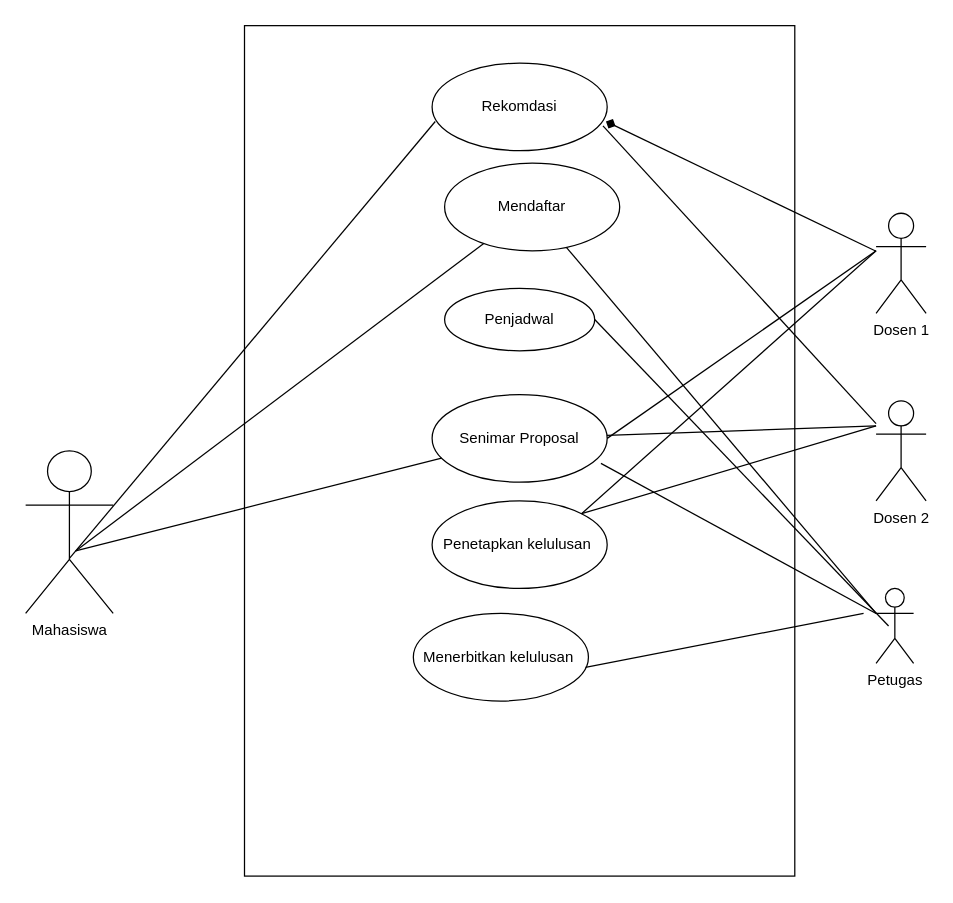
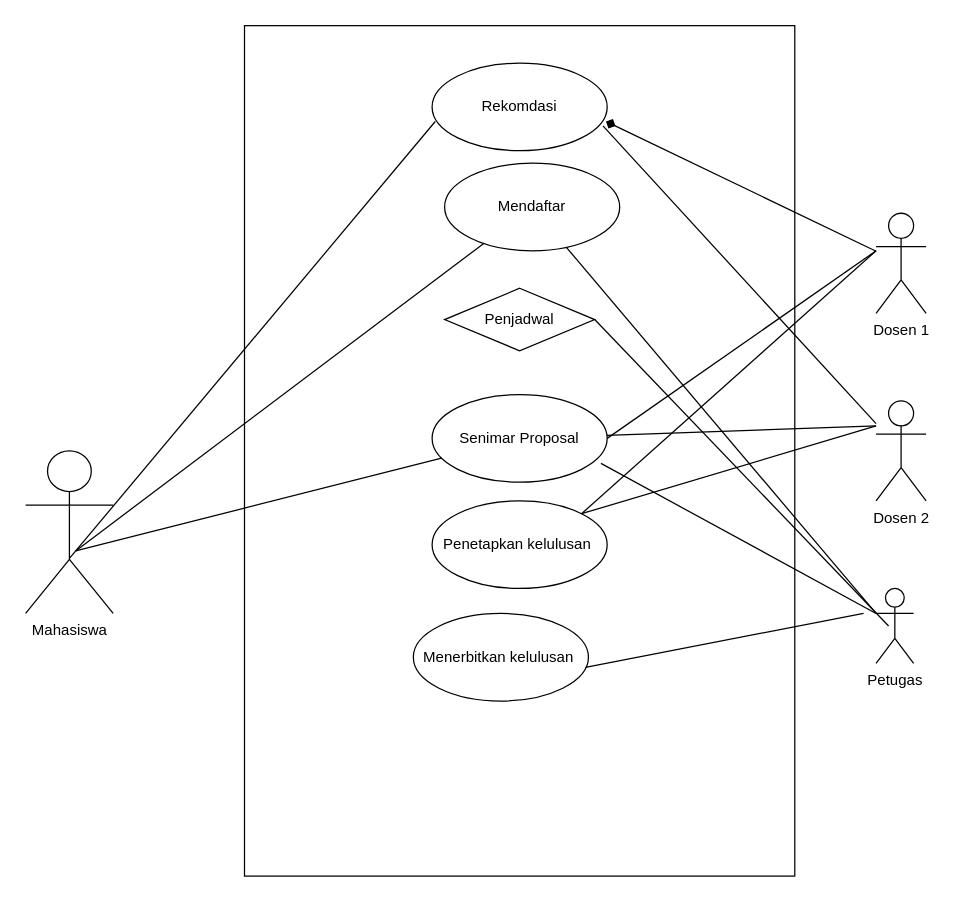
(519, 319) -> (519, 319)
